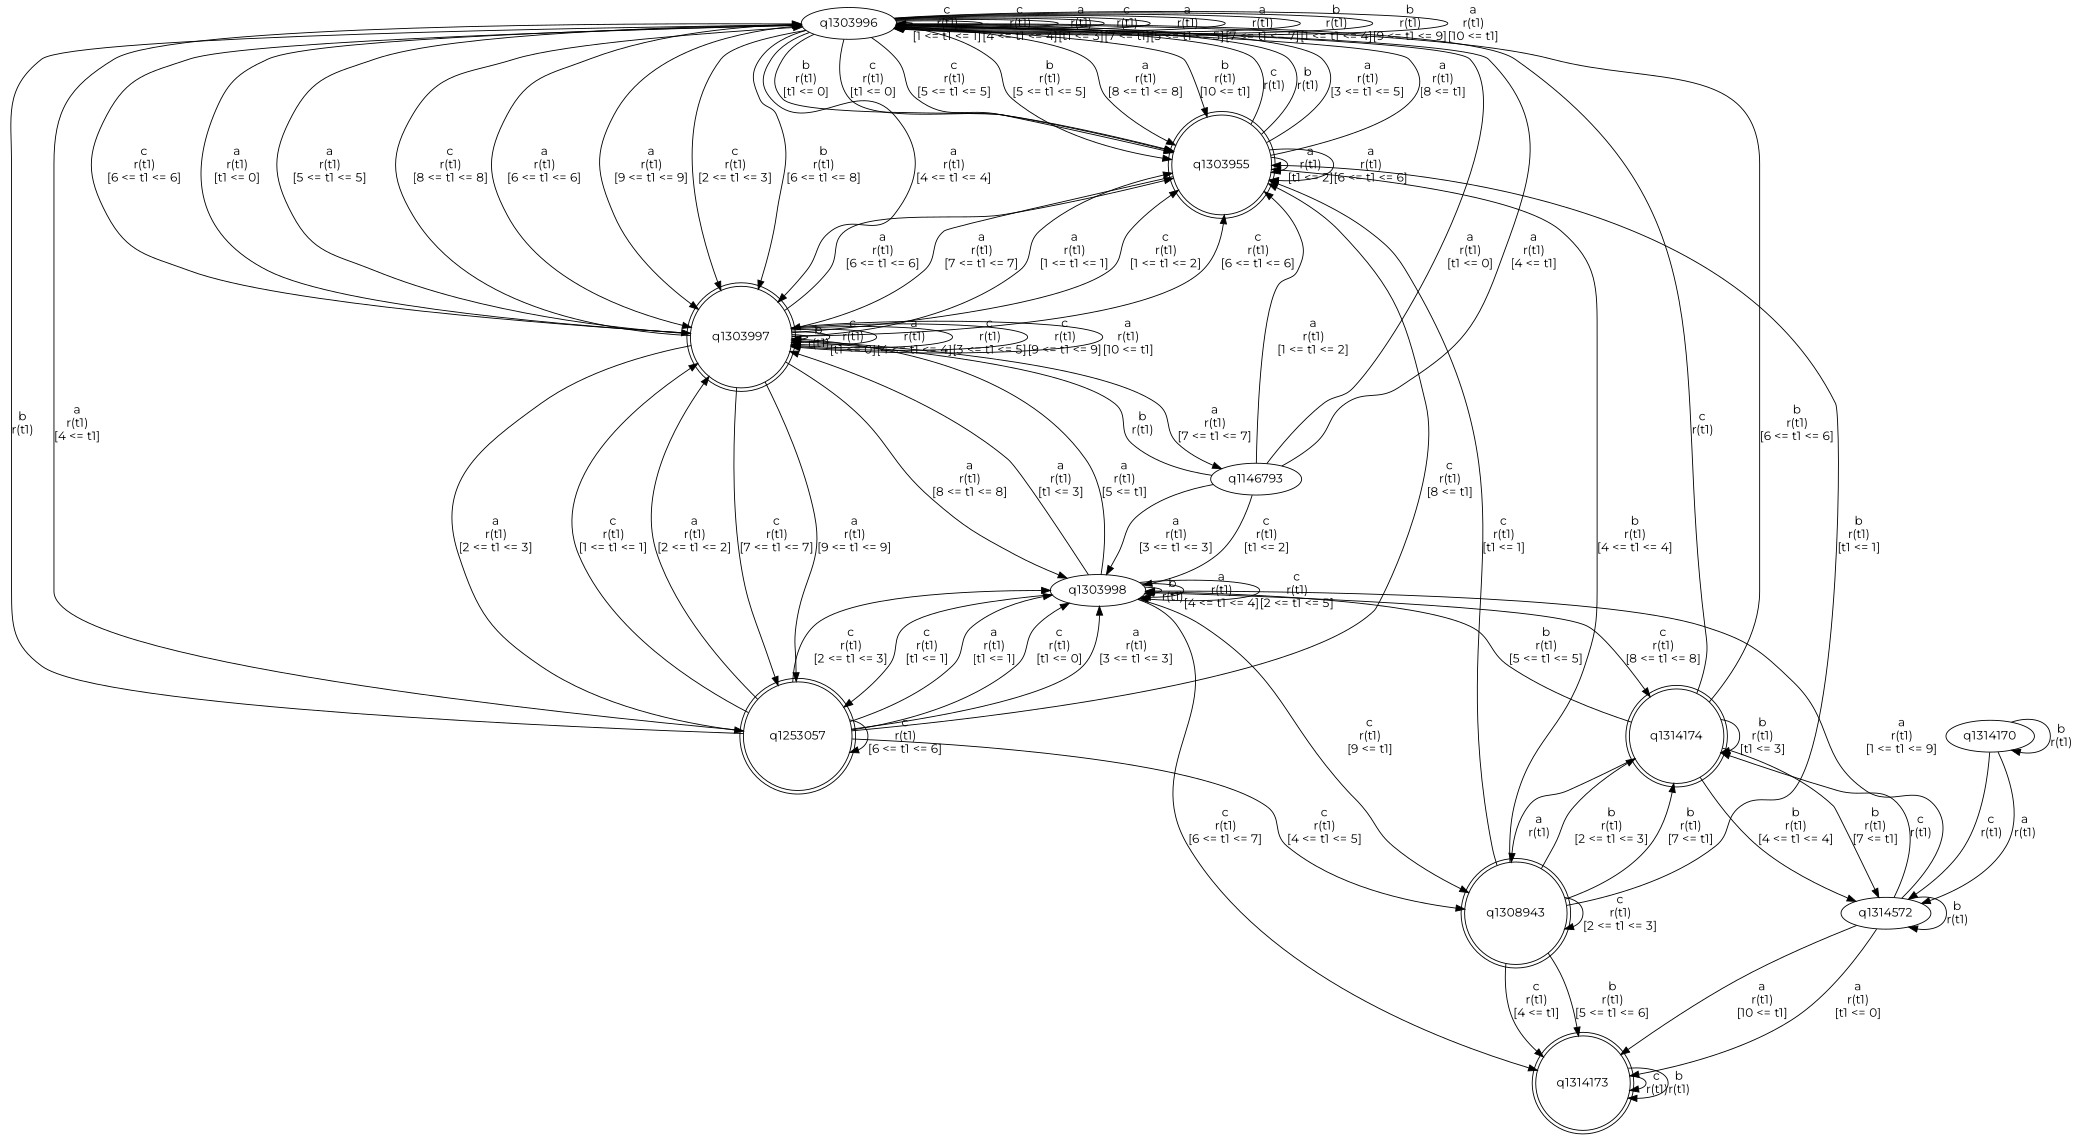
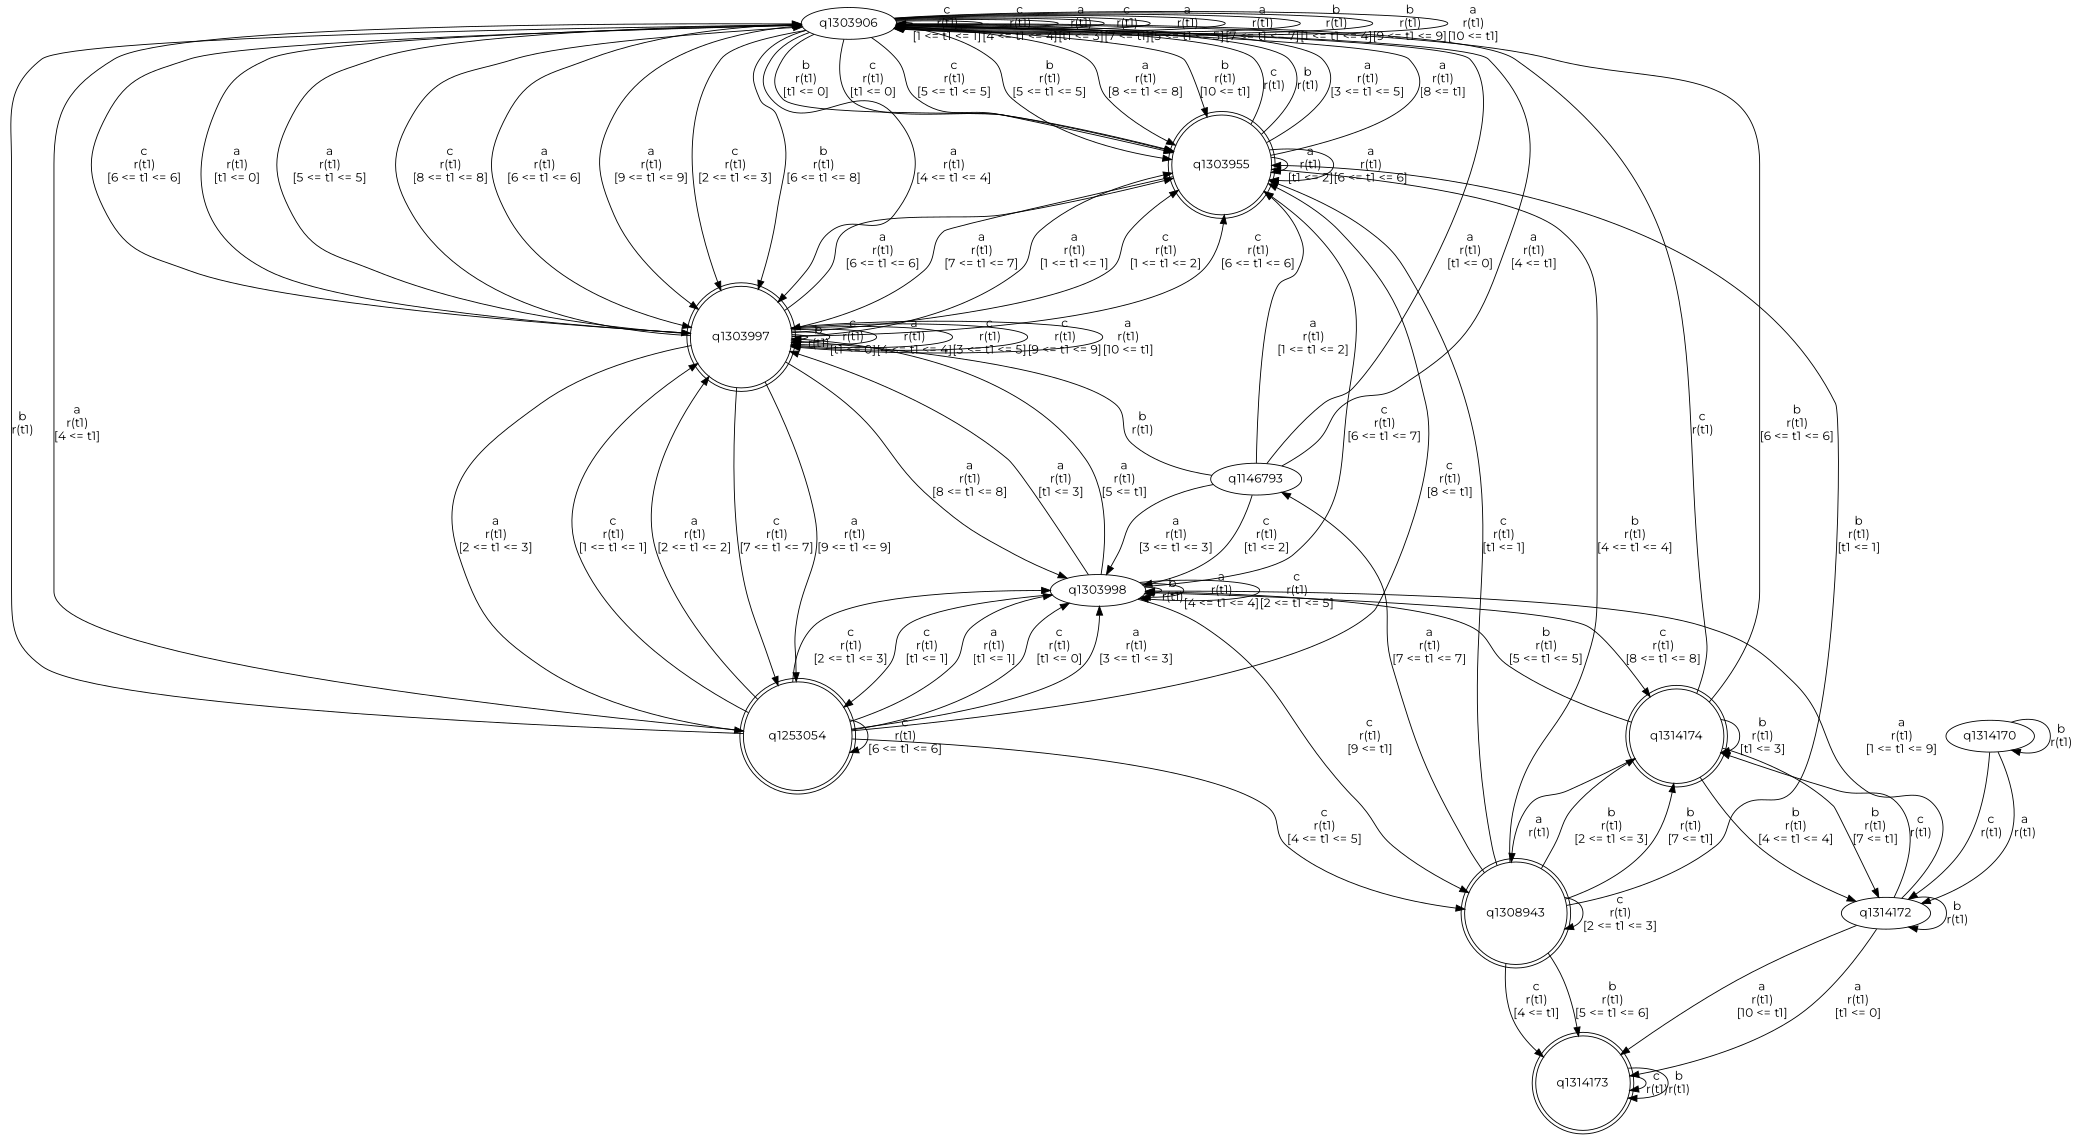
(849, 23) -> (849, 23)
(1021, 363) -> (1394, 673)
(798, 736) -> (798, 736)
(1230, 900) -> (1344, 444)
(1886, 913) -> (1886, 913)
